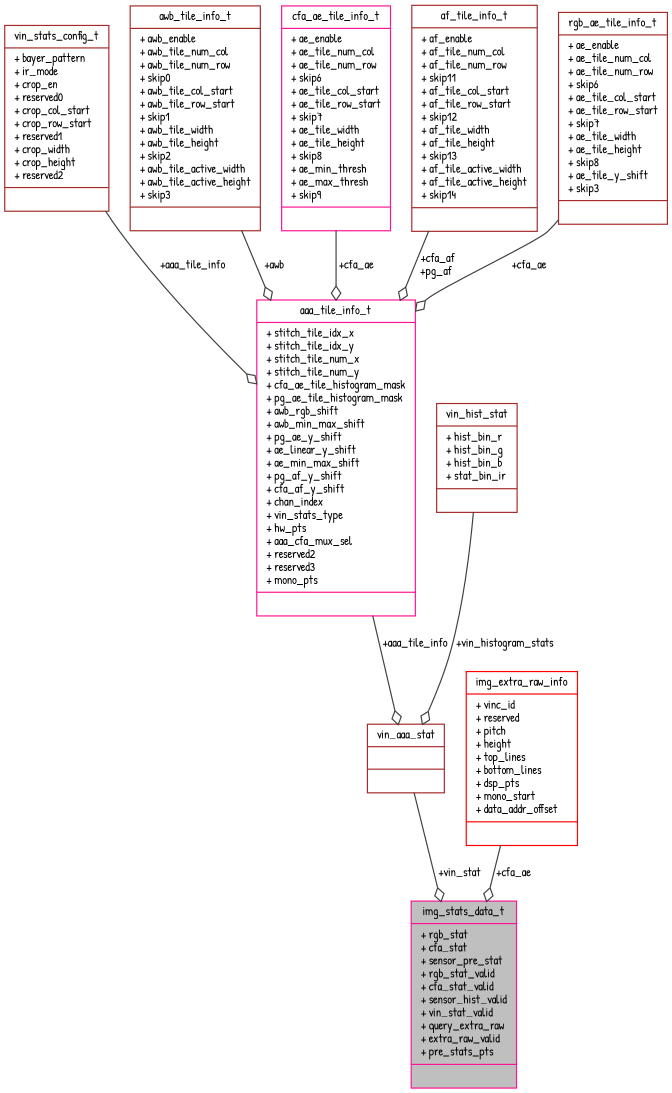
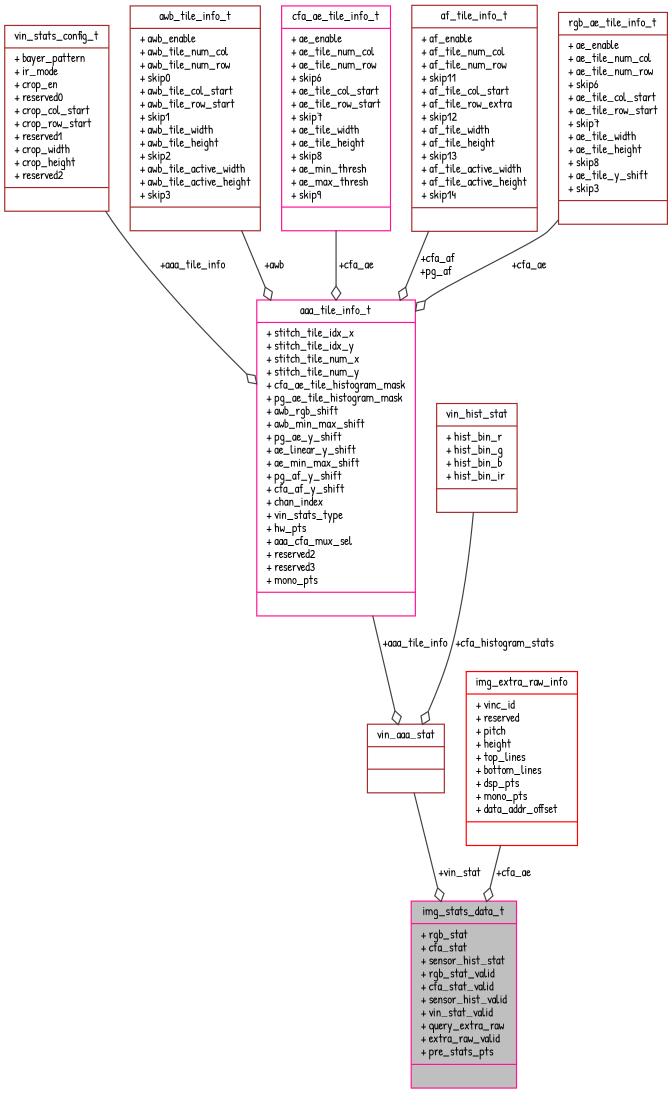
(466, 104) -> (467, 104)
(476, 476) -> (476, 476)
(504, 644) -> (504, 644)
(506, 796) -> (502, 796)
(462, 961) -> (463, 961)
